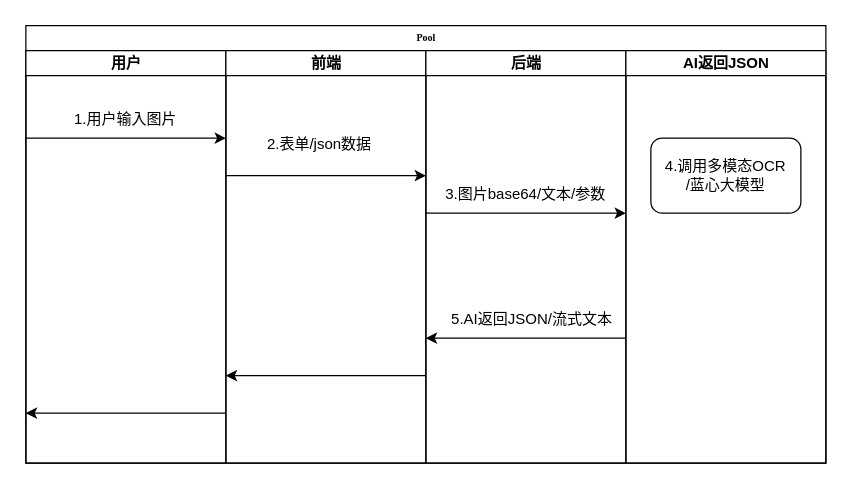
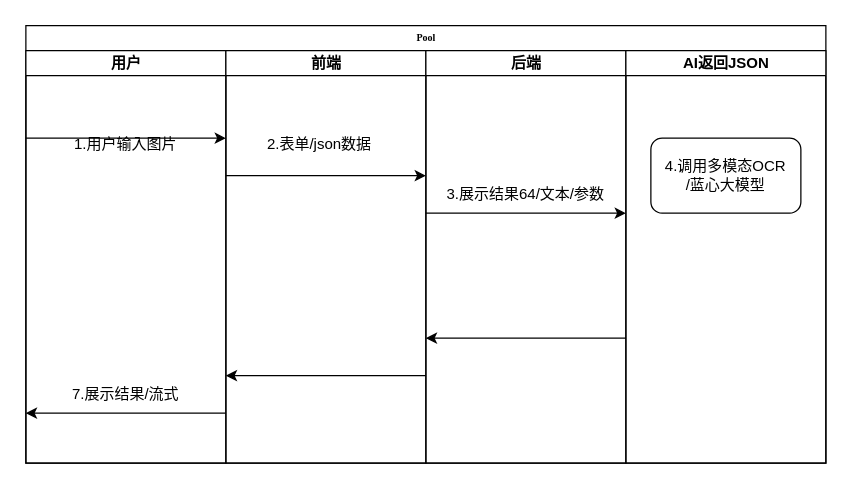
(126, 119) -> (126, 144)
(526, 194) -> (526, 194)
(532, 319) -> none
none -> (126, 394)
